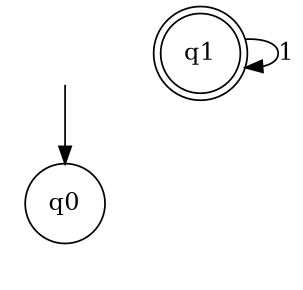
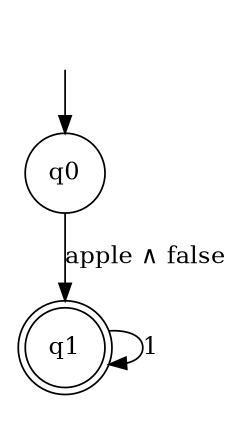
none -> (65, 248)
